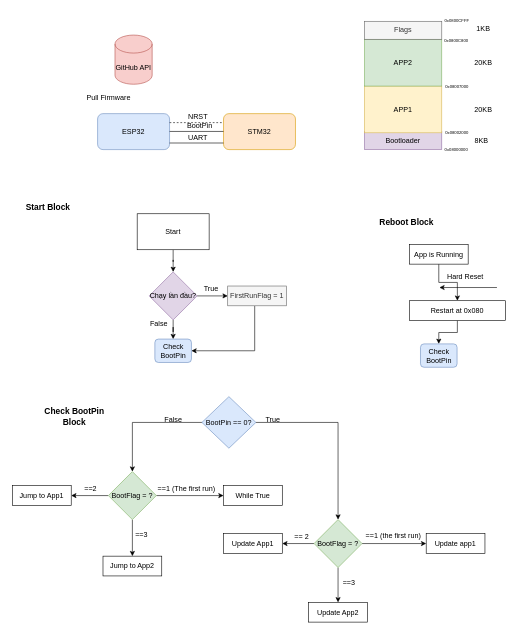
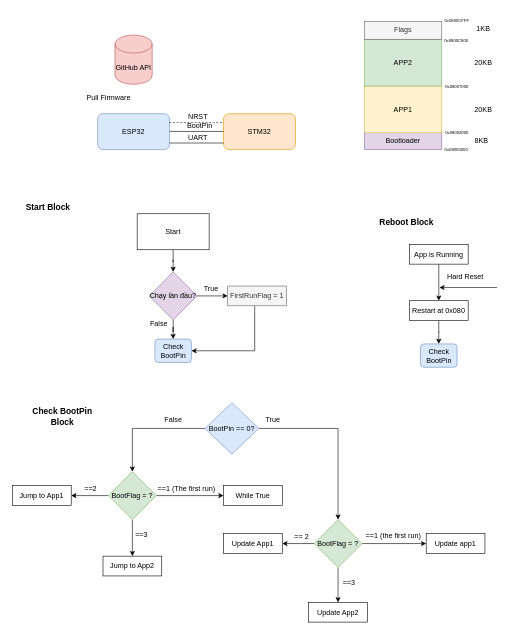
(458, 311) -> (439, 311)
(74, 417) -> (62, 417)
(229, 423) -> (232, 429)
